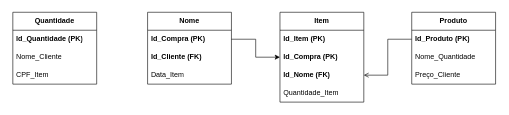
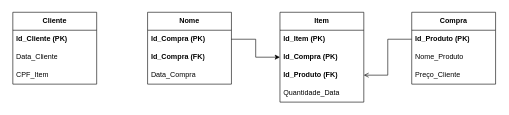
(54, 21) -> (54, 21)
(454, 21) -> (454, 21)
(50, 39) -> (43, 39)
(38, 57) -> (38, 57)
(178, 57) -> (178, 57)
(445, 57) -> (440, 57)
(169, 75) -> (173, 75)
(307, 75) -> (313, 75)
(313, 93) -> (313, 93)
